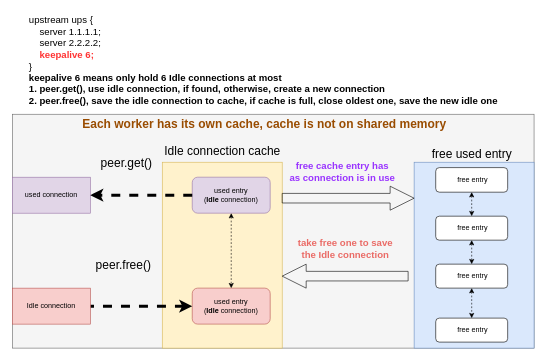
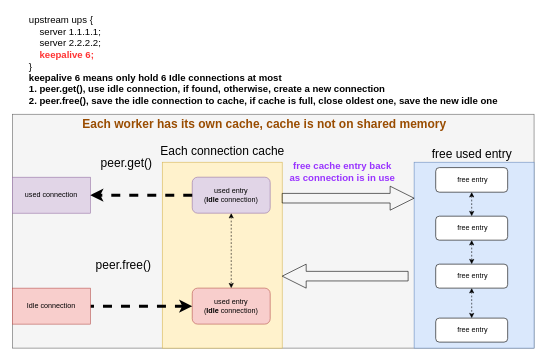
(223, 150) -> (223, 150)
(343, 171) -> (343, 171)
(345, 249) -> none
